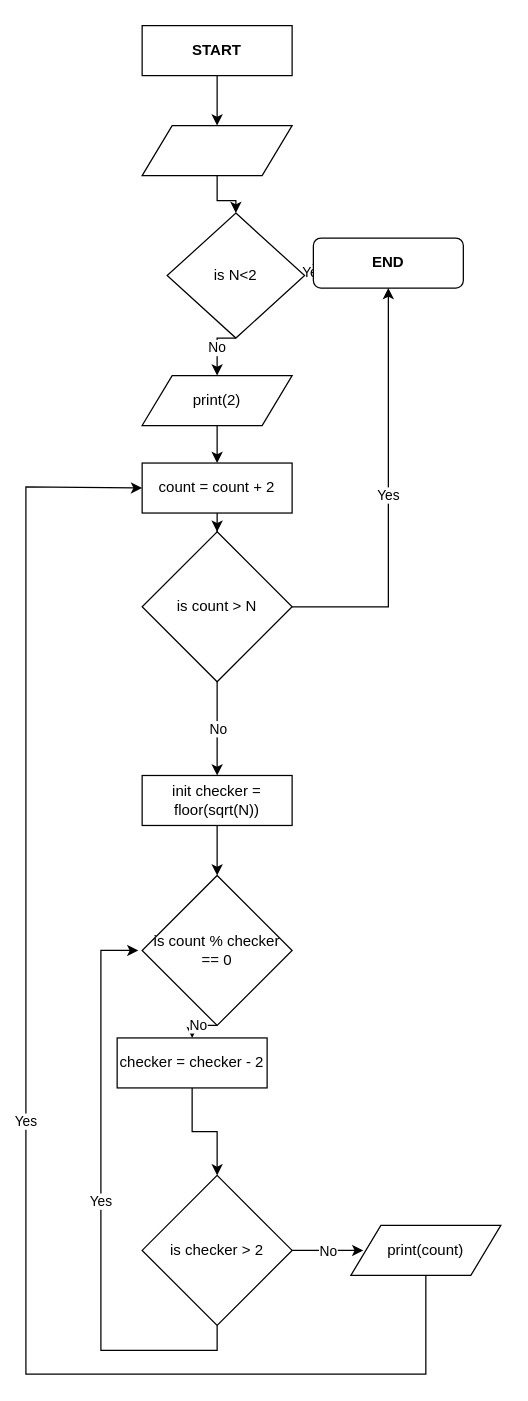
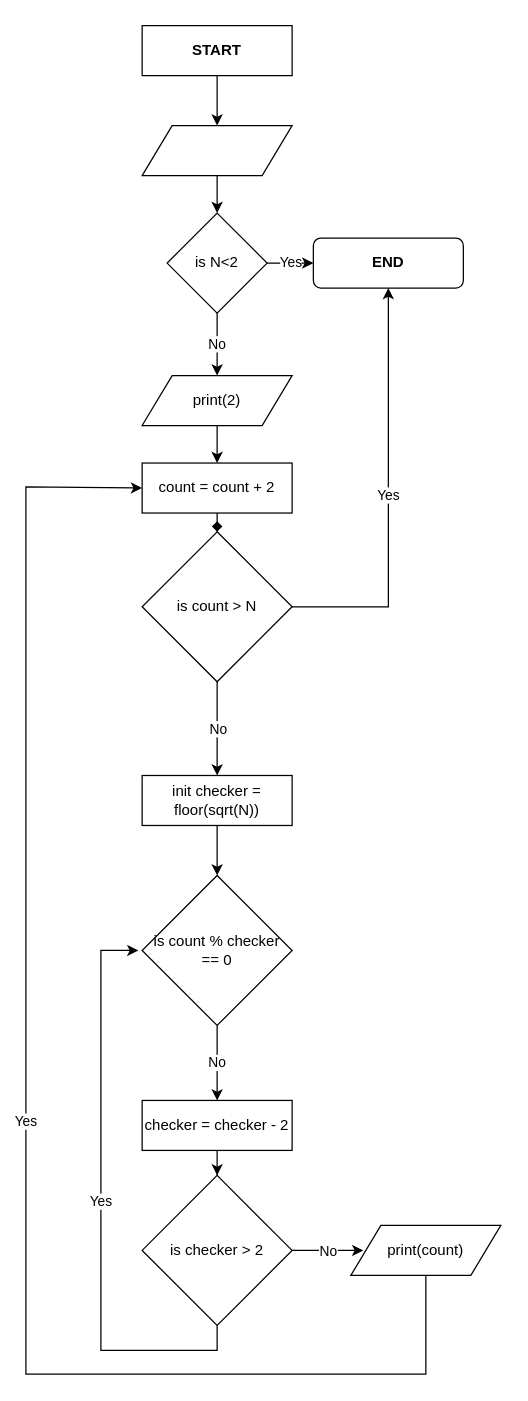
(236, 276) -> (217, 263)
(217, 522) -> (217, 521)
(192, 1063) -> (217, 1126)
